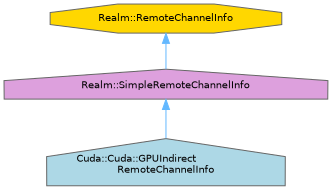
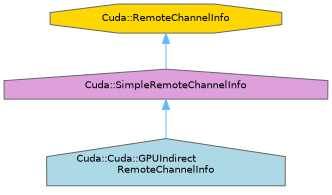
(166, 19) -> (166, 19)
(166, 86) -> (166, 86)
